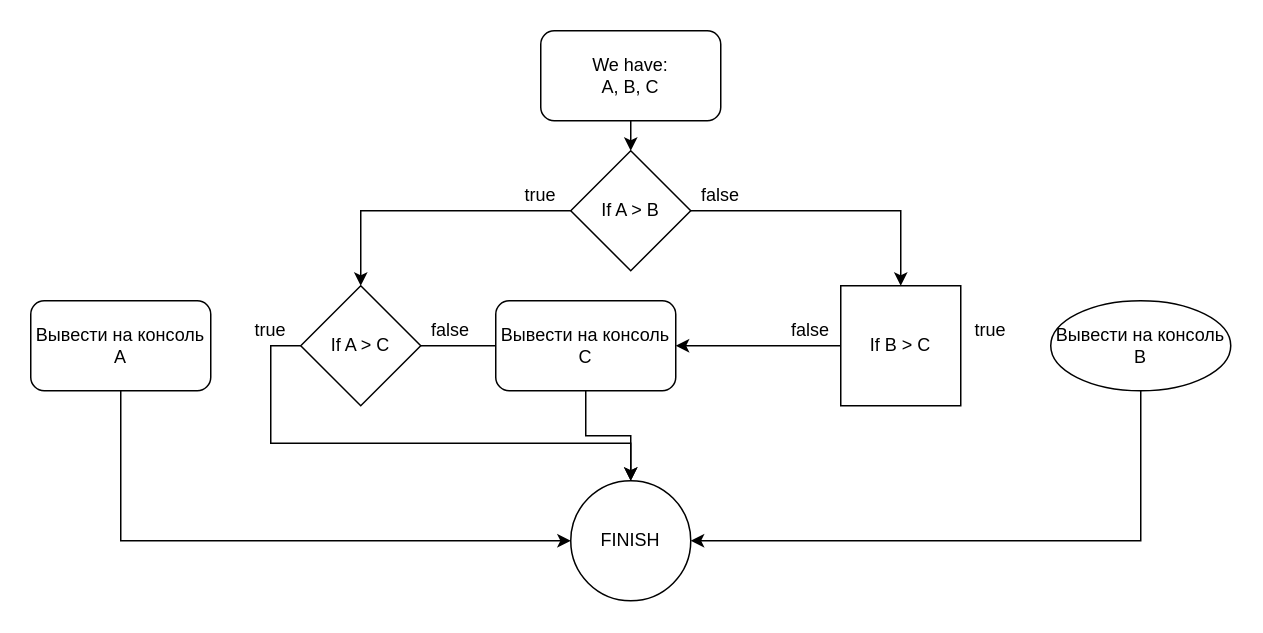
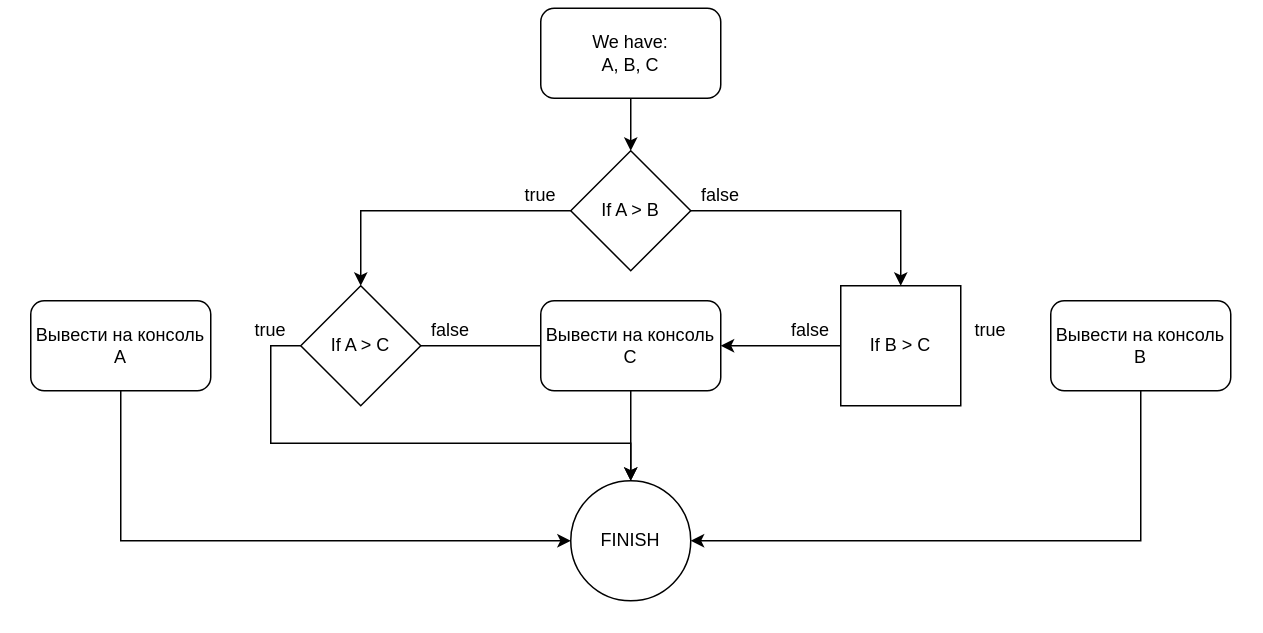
(631, 76) -> (631, 53)
(586, 346) -> (631, 346)
(1141, 346) -> (1141, 346)
